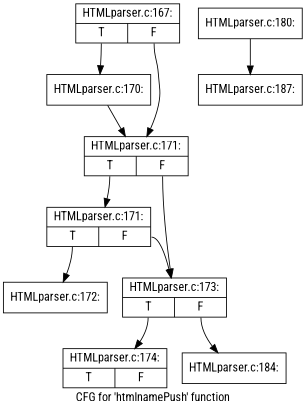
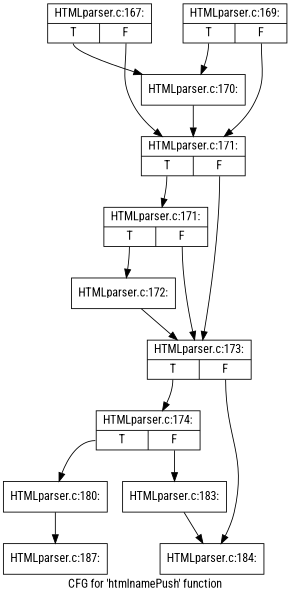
none -> (235, 23)
none -> (156, 322)
none -> (74, 452)
none -> (175, 497)
